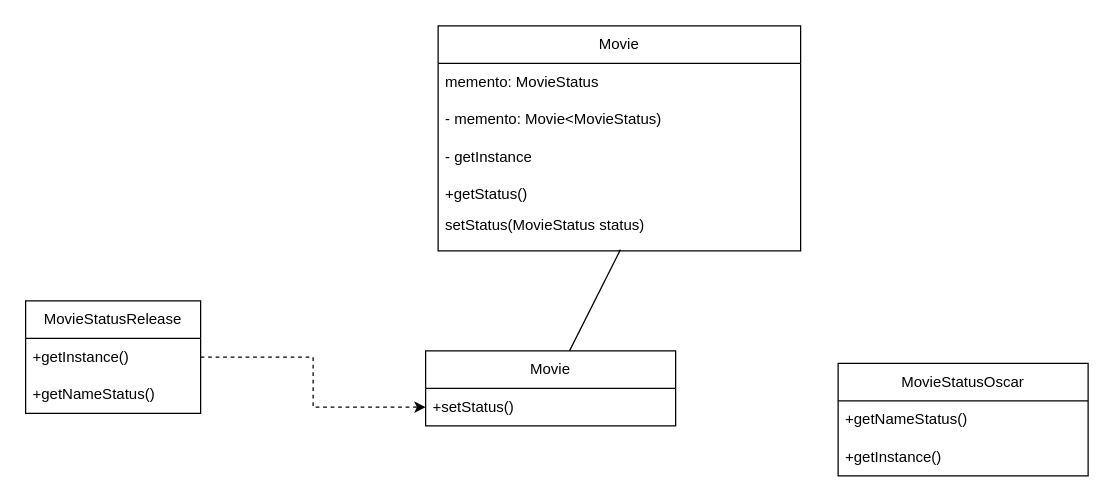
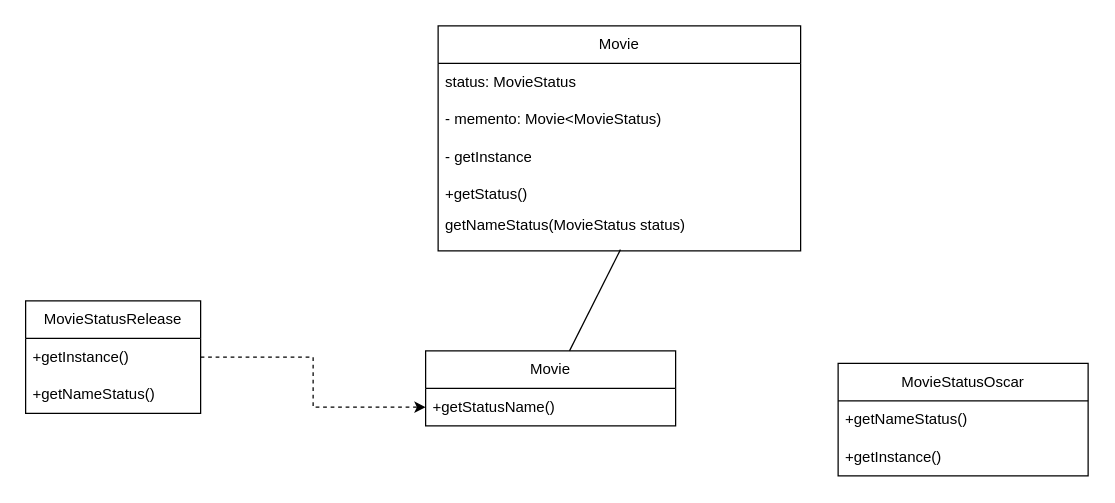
(524, 82) -> (520, 82)
(564, 232) -> (580, 232)
(484, 407) -> (500, 407)
